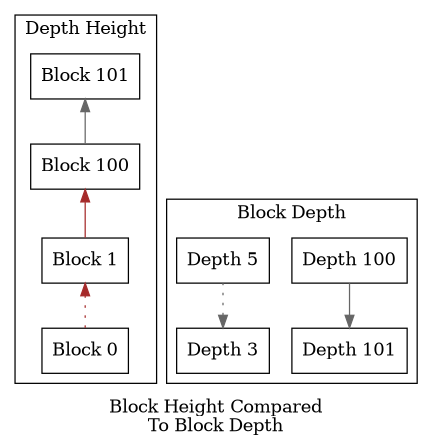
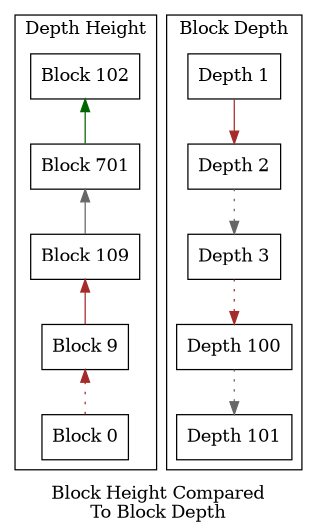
none -> (85, 76)
(85, 76) -> (85, 167)
none -> (234, 76)
(85, 167) -> (85, 257)
(85, 261) -> (85, 347)
(223, 261) -> (234, 167)
none -> (234, 296)
(350, 299) -> (234, 386)
